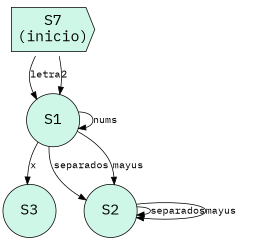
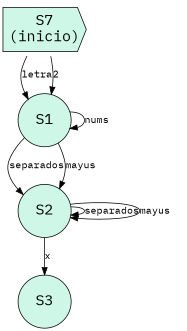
(31, 159) -> (45, 253)
